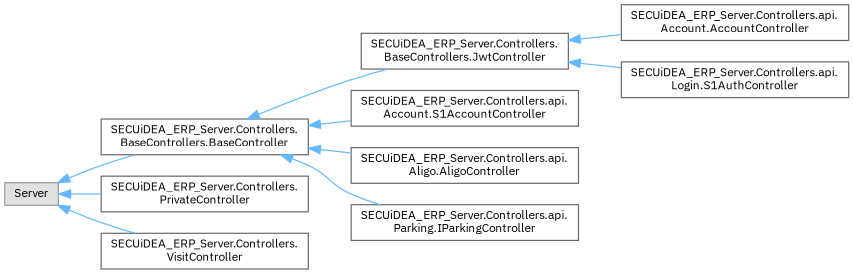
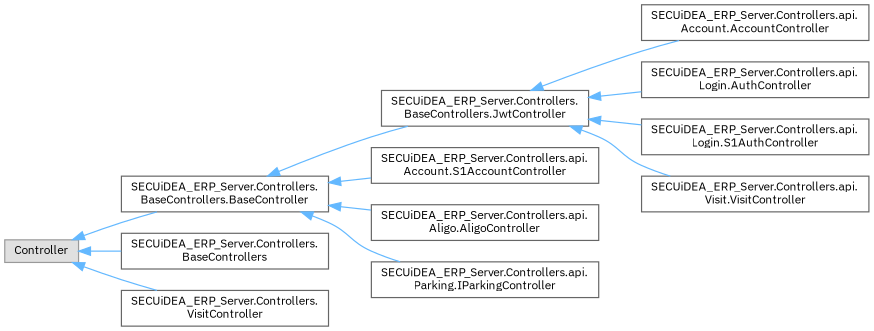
none -> (755, 80)
(32, 194) -> (42, 251)
(205, 194) -> (225, 251)
none -> (755, 194)
